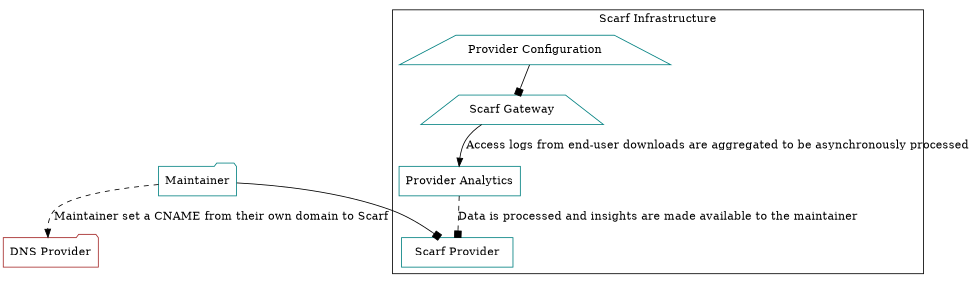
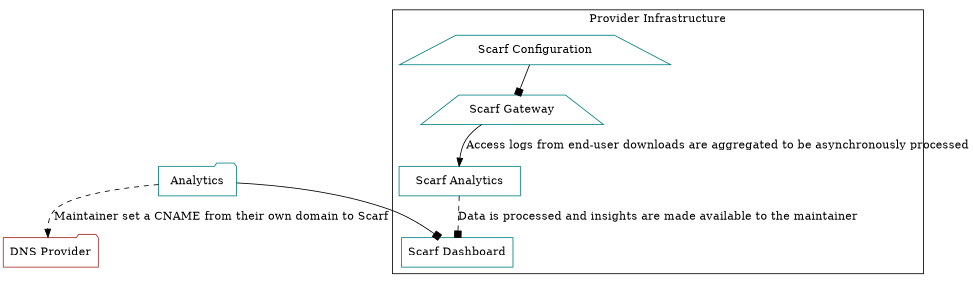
(658, 19) -> (658, 19)
(535, 50) -> (535, 50)
(197, 181) -> (197, 181)
(460, 181) -> (460, 181)
(457, 252) -> (457, 252)
